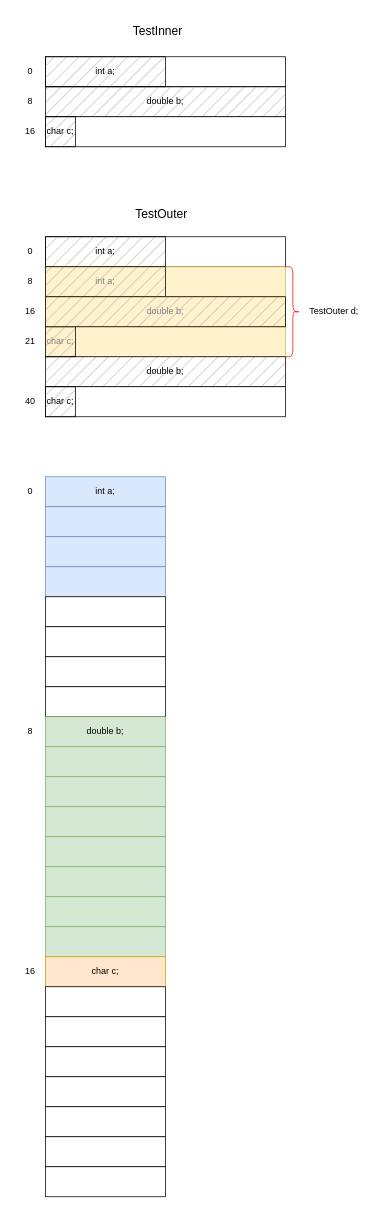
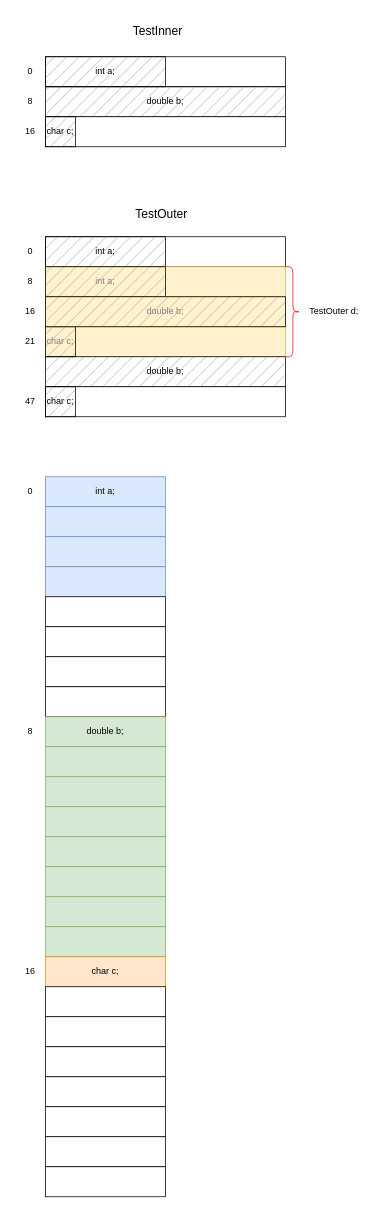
(30, 402) -> (30, 402)
